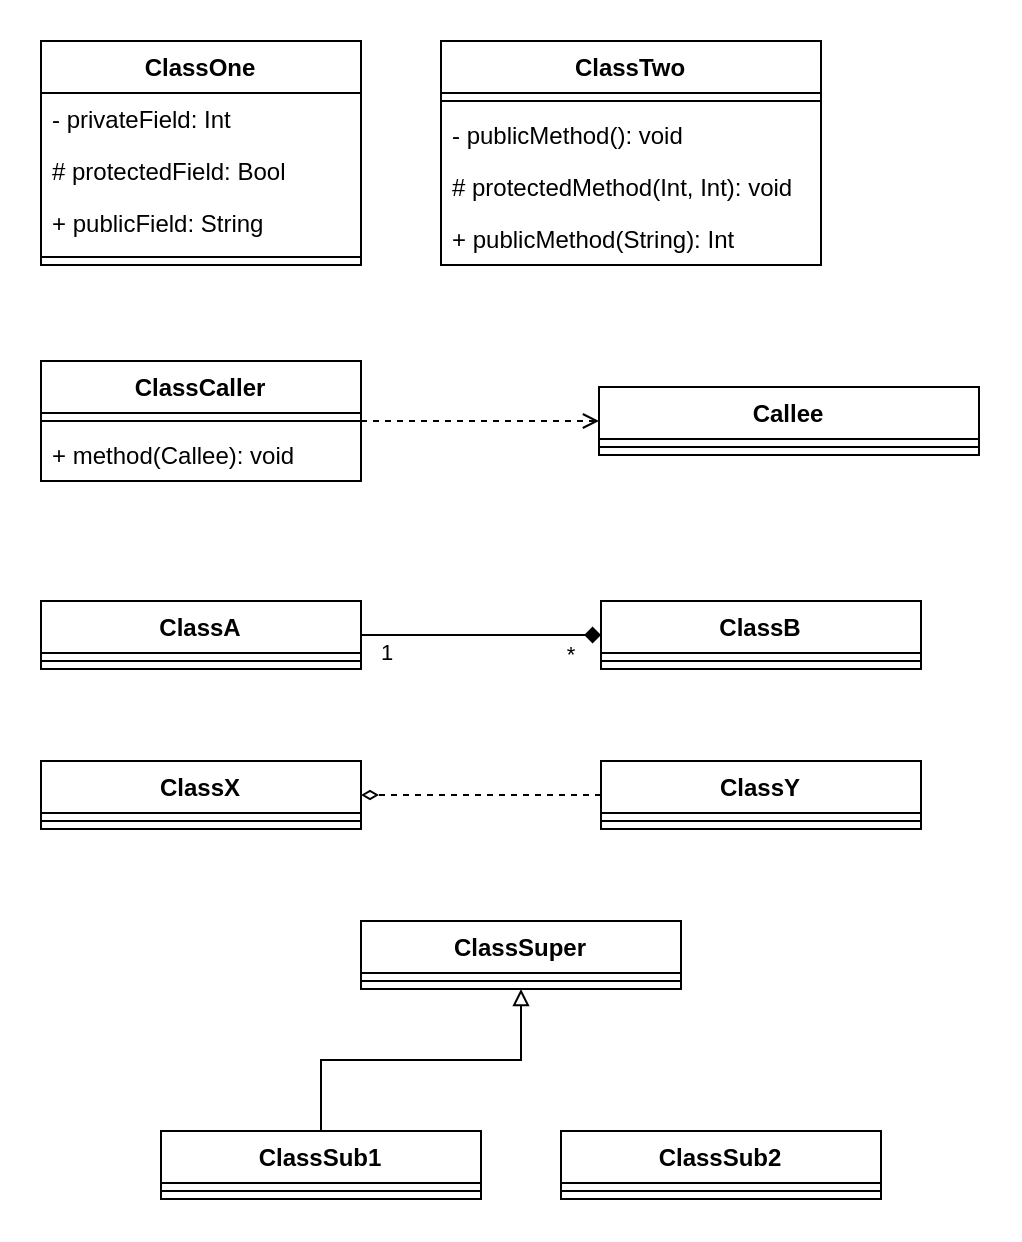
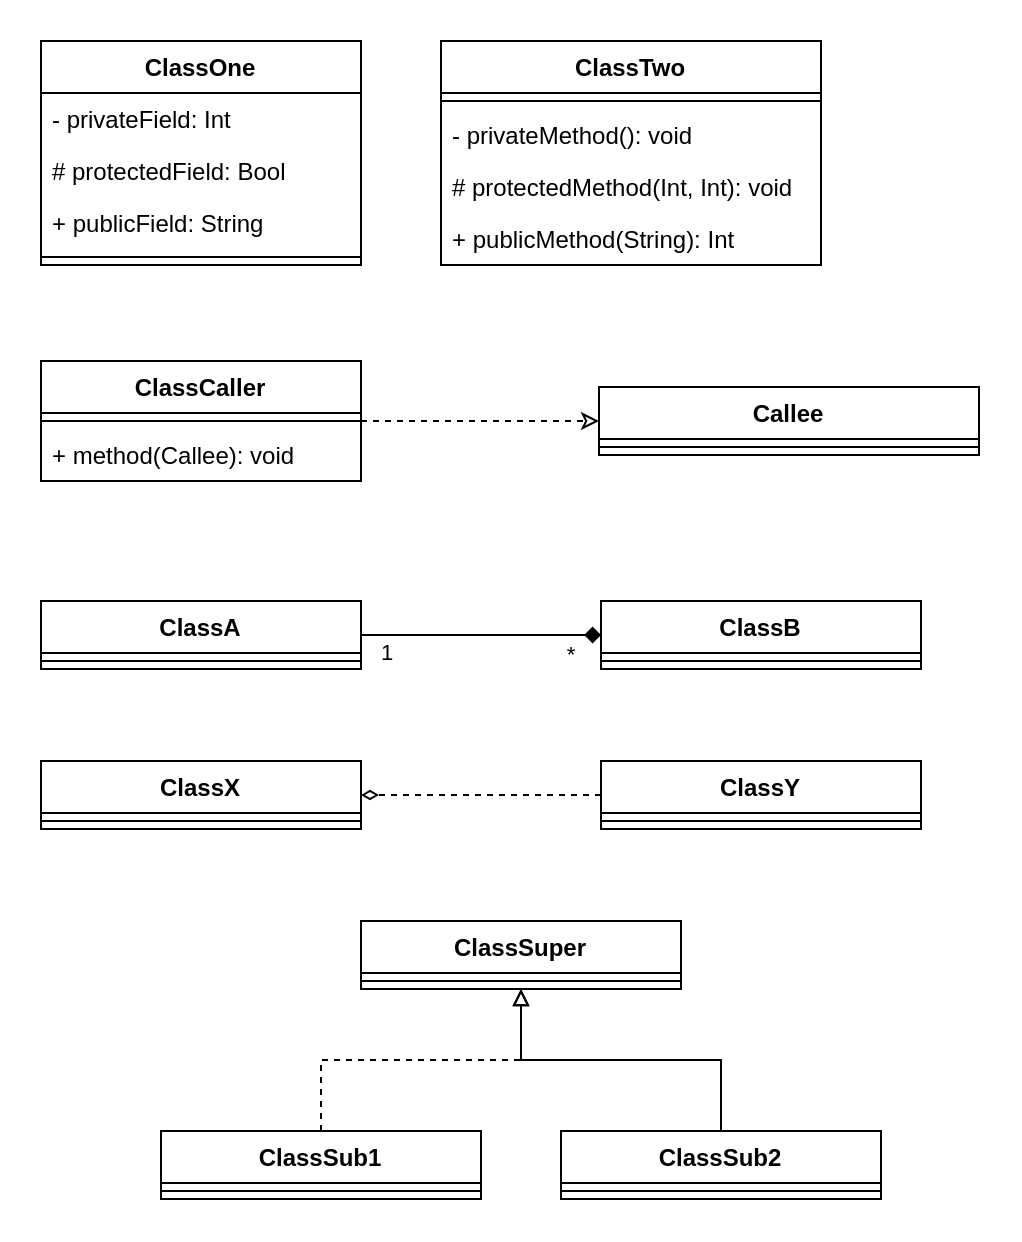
(581, 136) -> (591, 136)
(588, 421) -> (584, 421)
(386, 1060) -> (386, 1060)
none -> (658, 1060)
